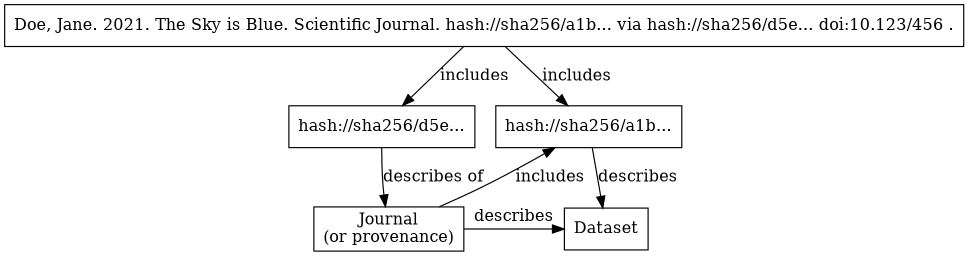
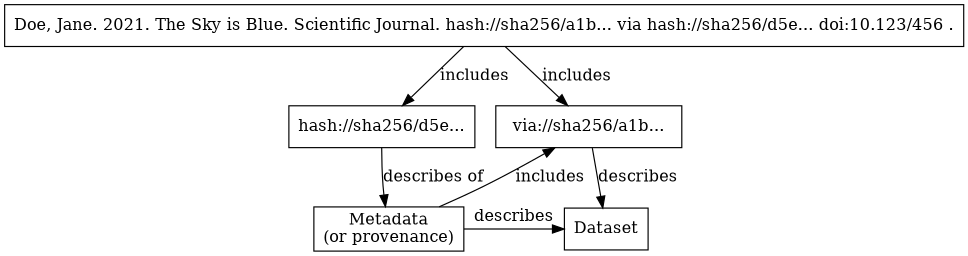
(589, 127) -> (589, 127)
(389, 229) -> (389, 229)
